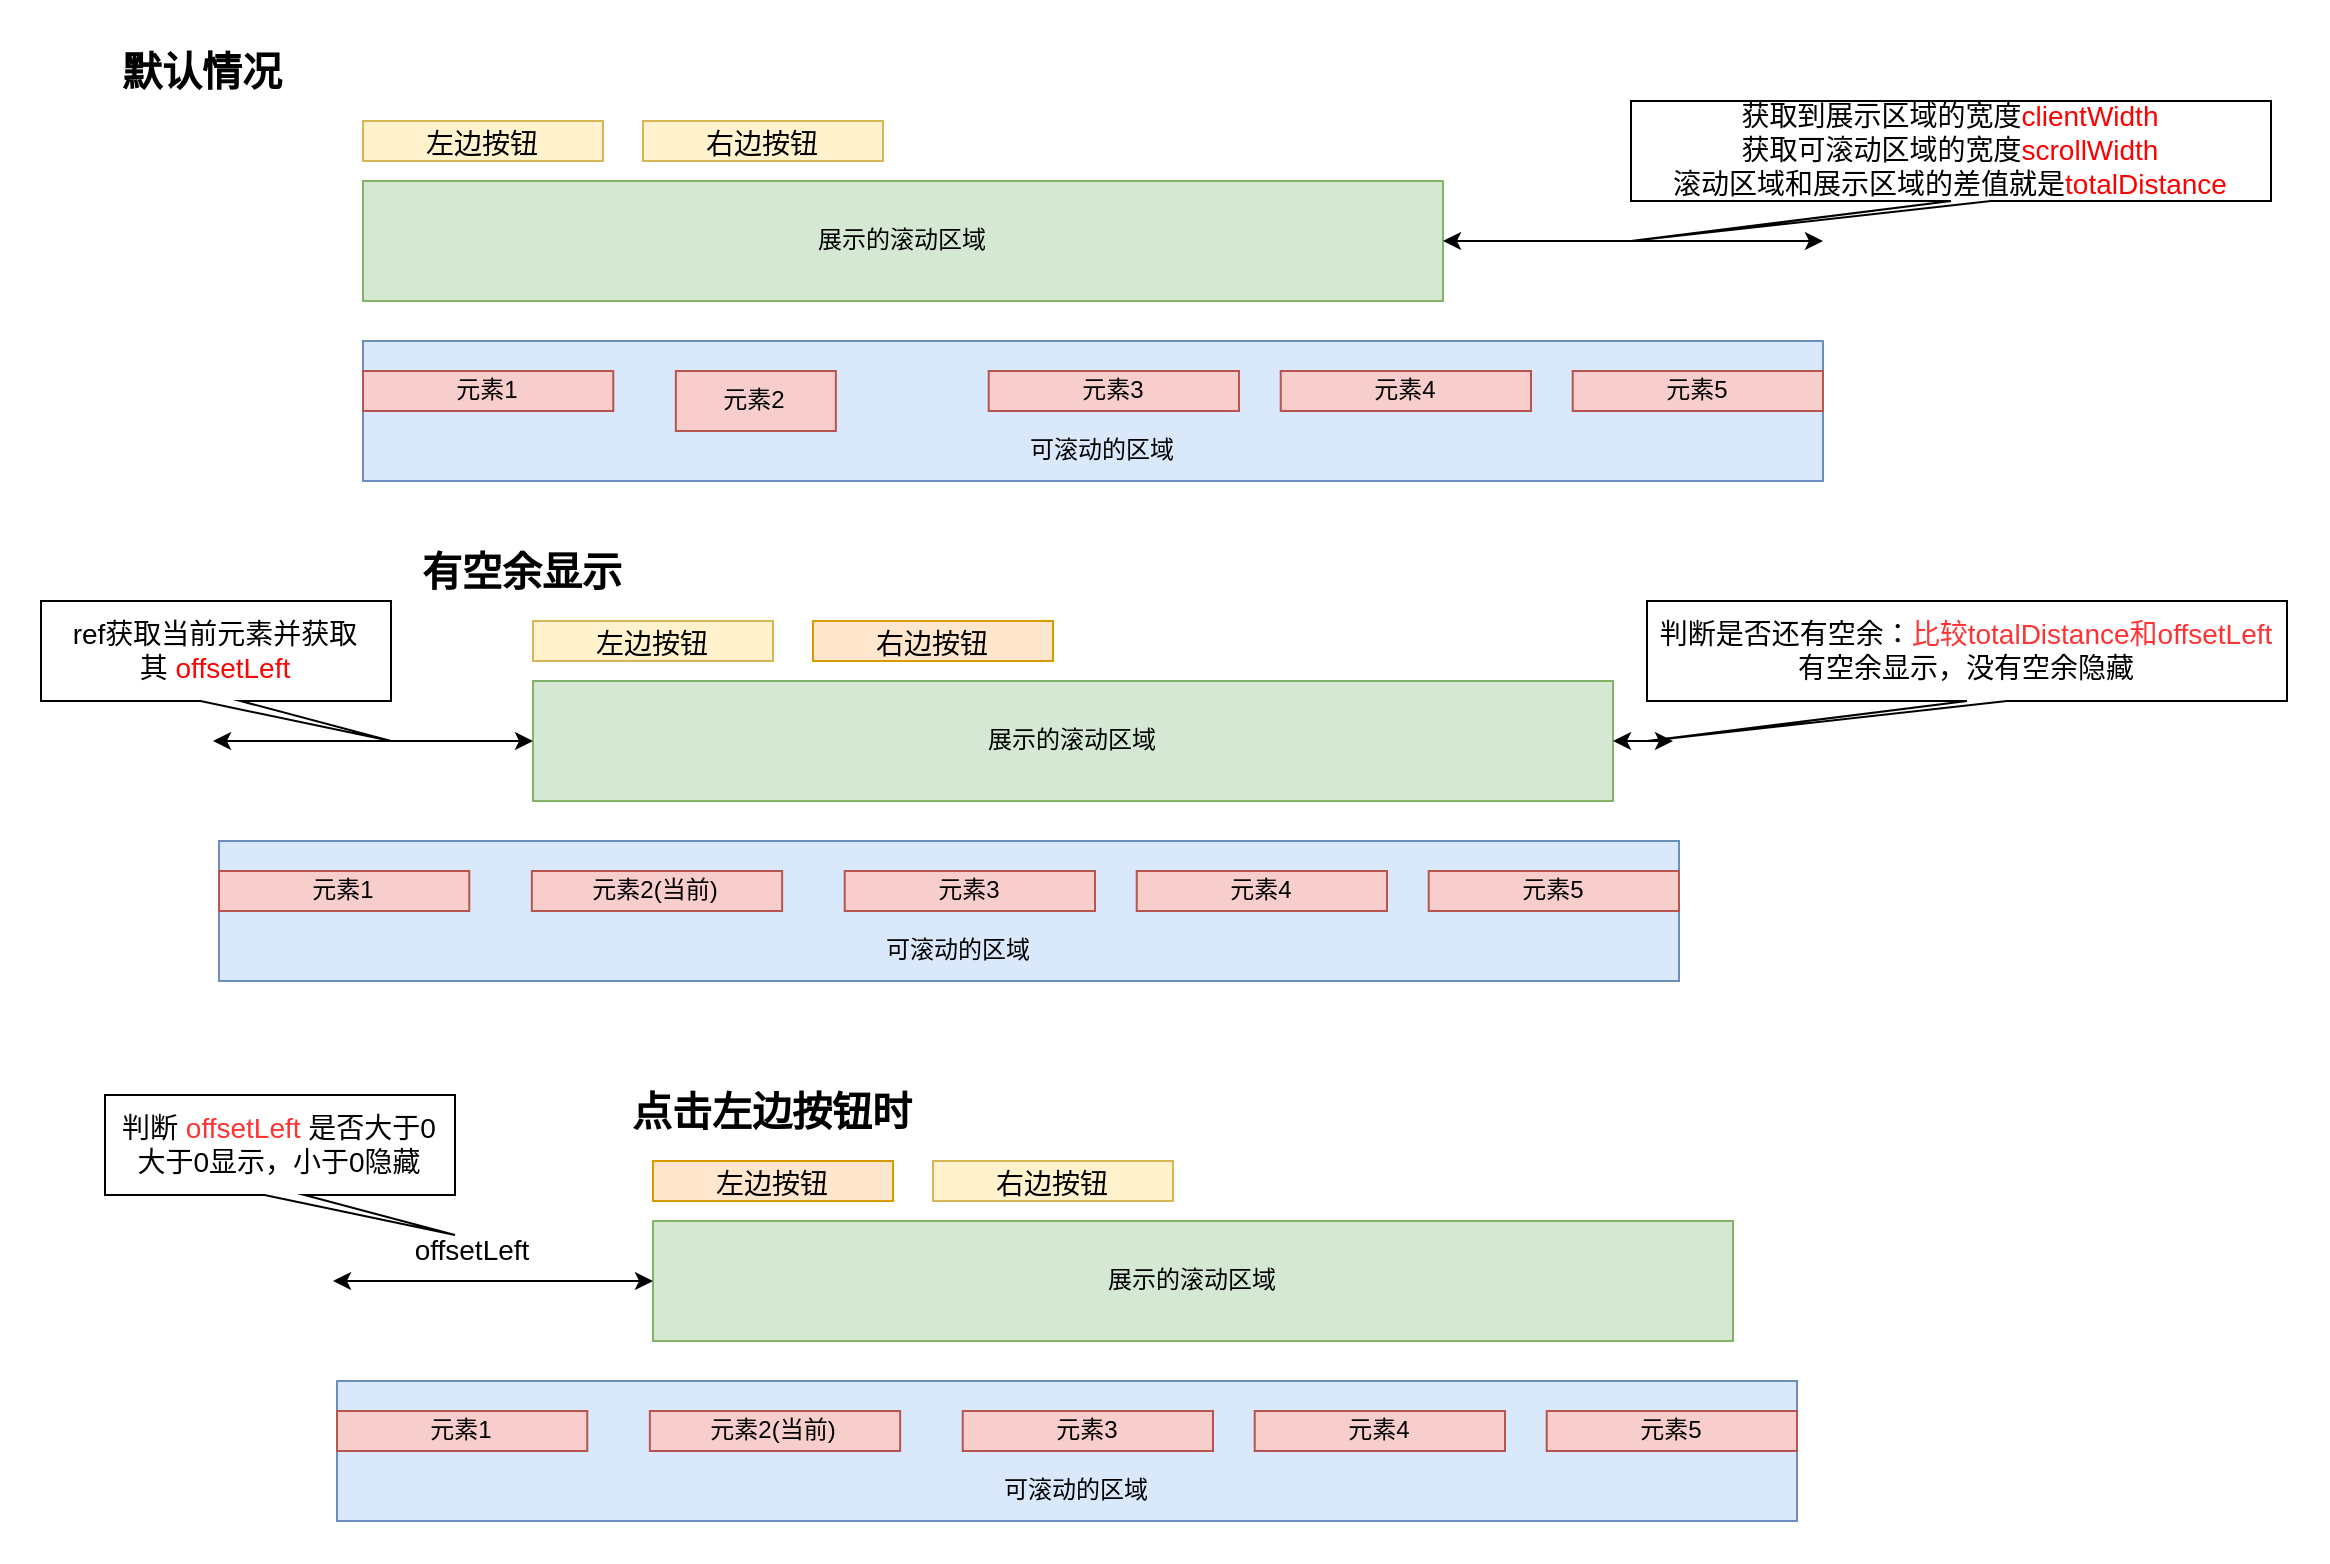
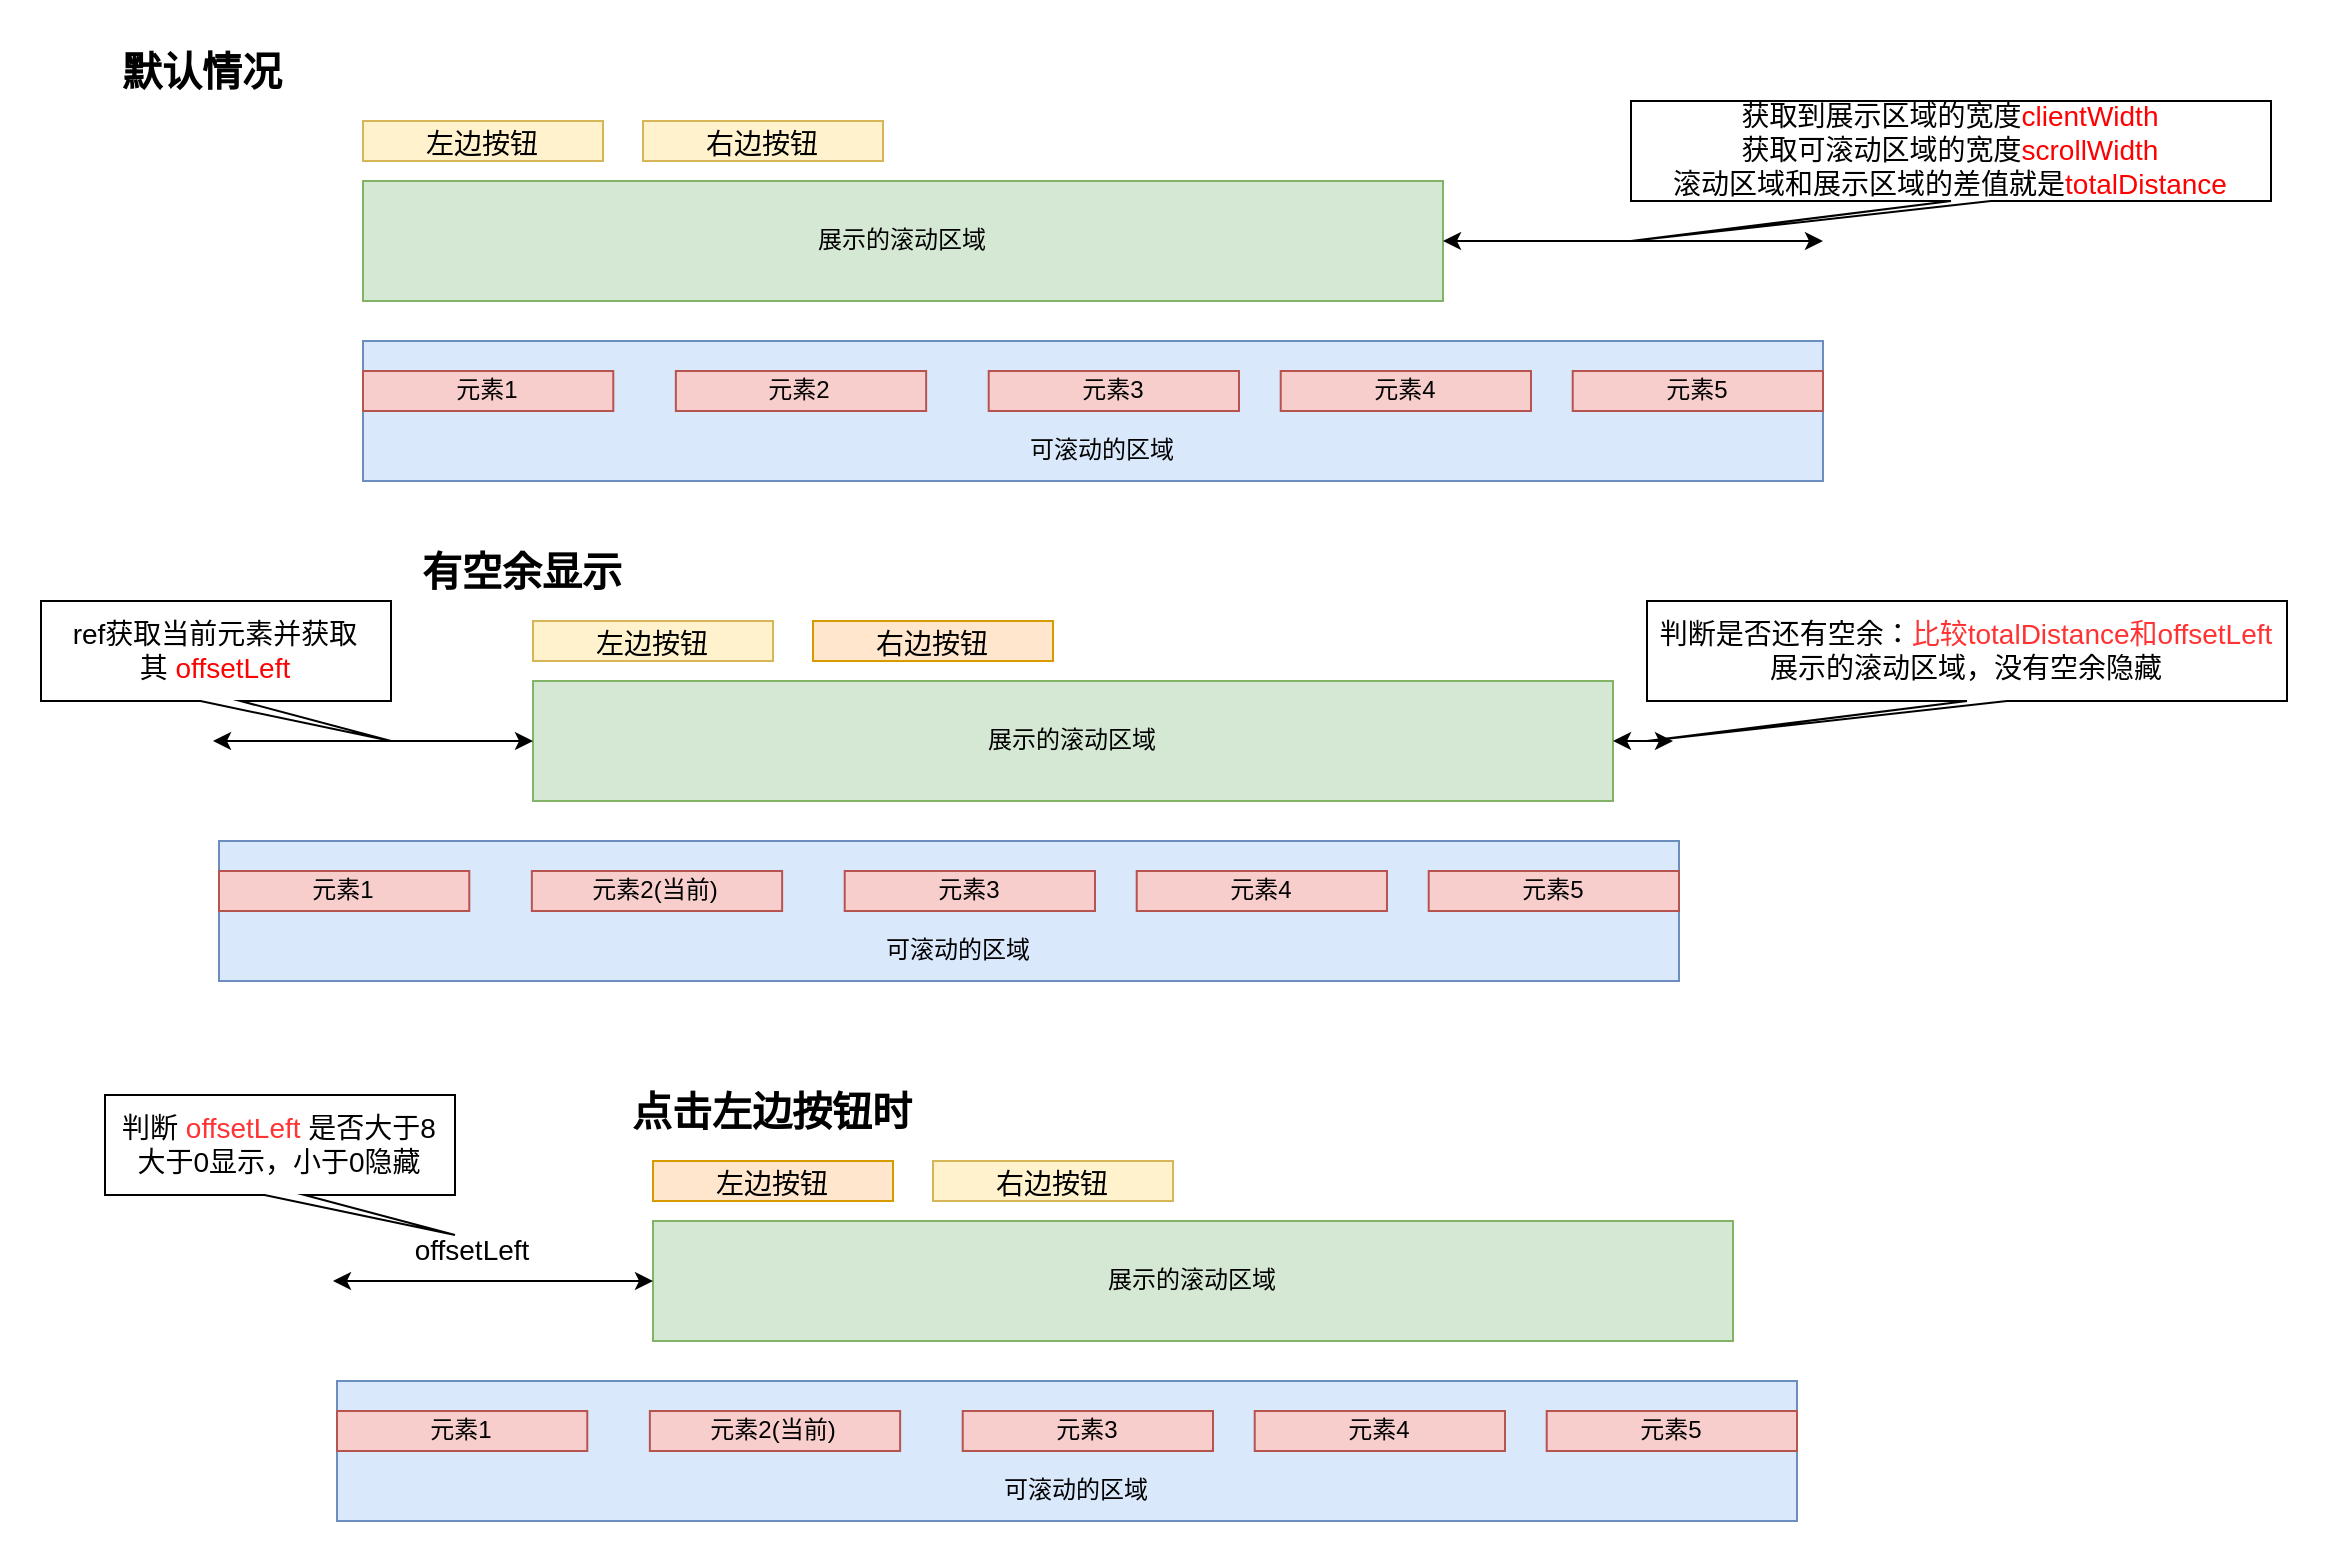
(756, 401) -> (801, 391)
(1967, 651) -> (1967, 651)
(280, 1145) -> (280, 1145)
